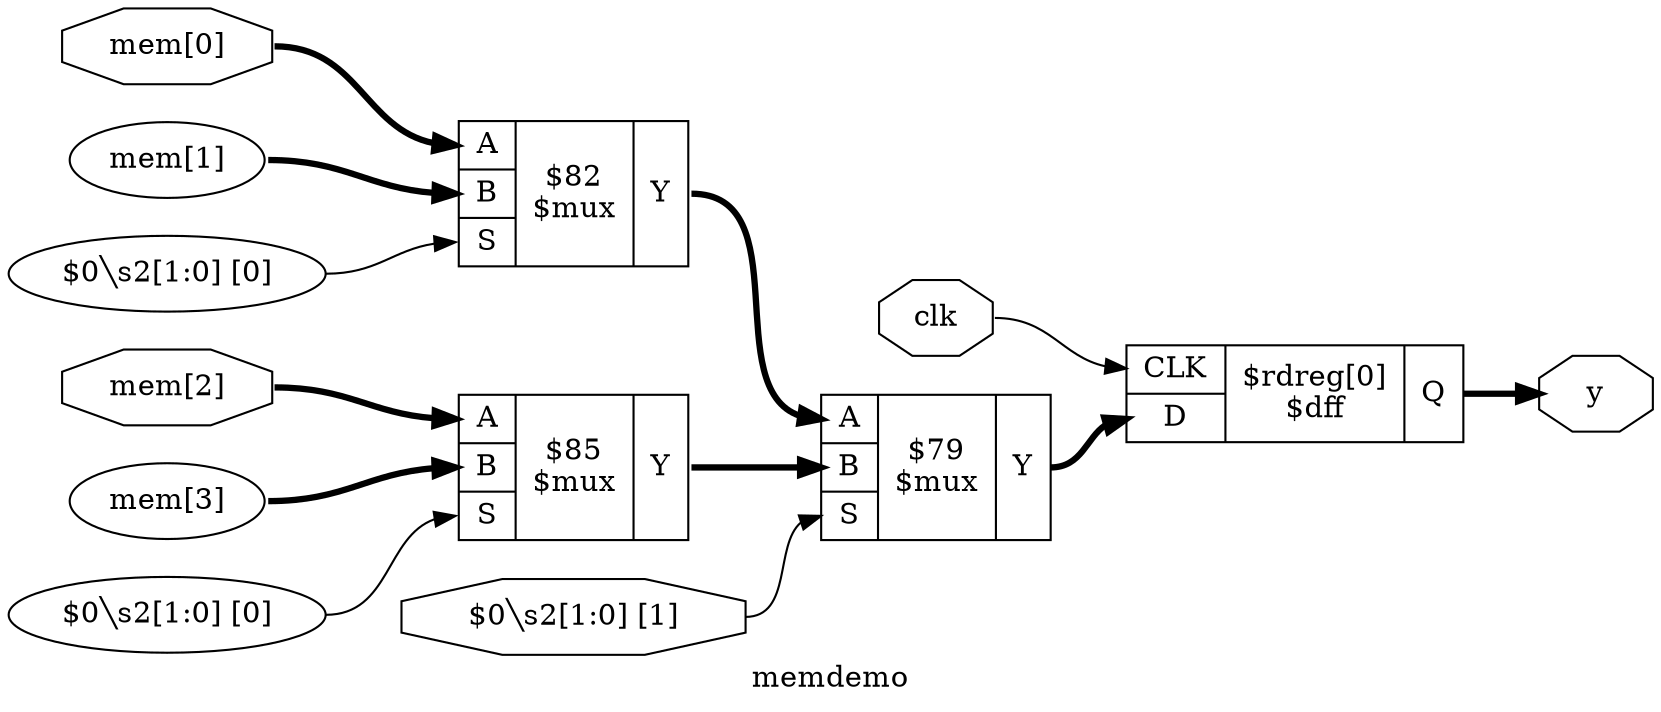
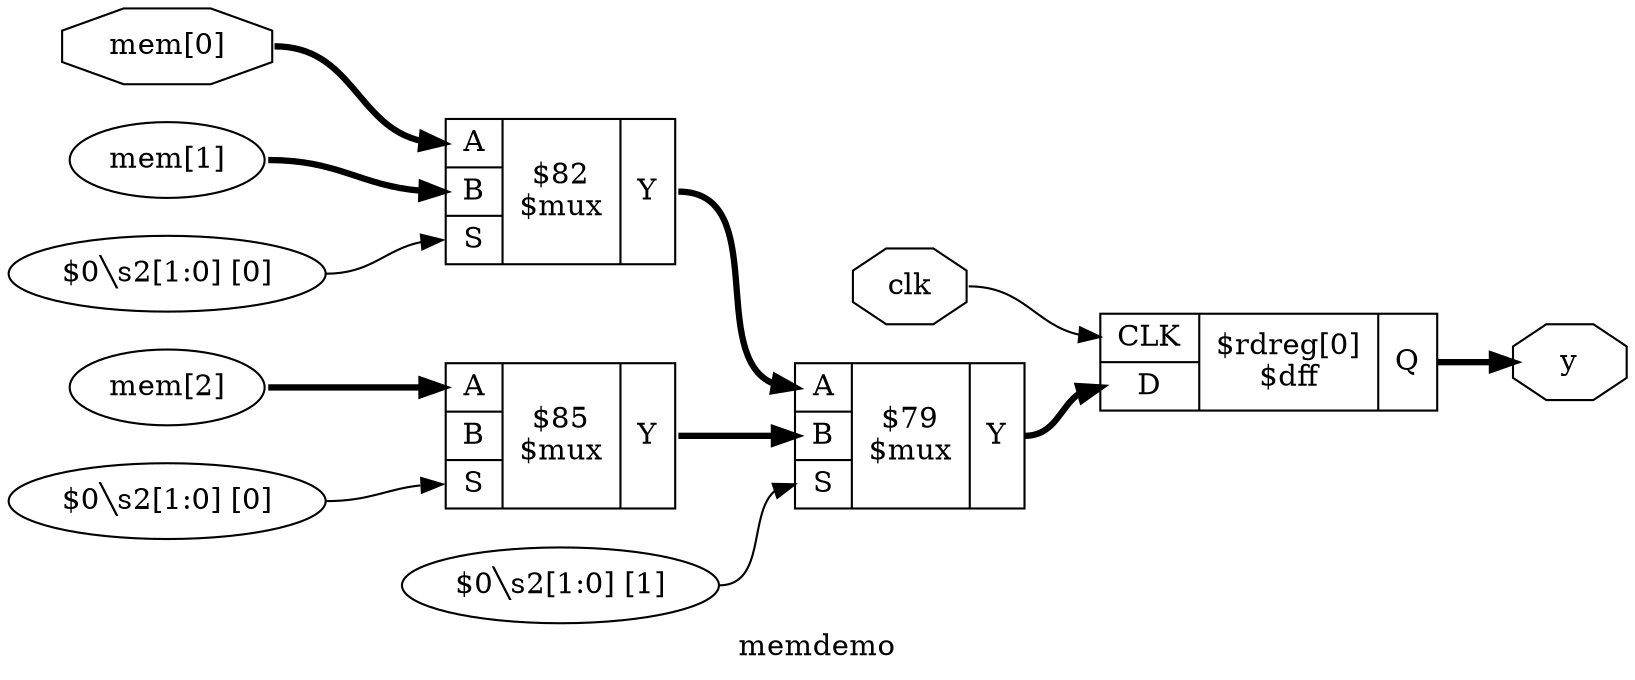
(167, 387) -> (167, 387)
(167, 501) -> none
(574, 617) -> (560, 585)
